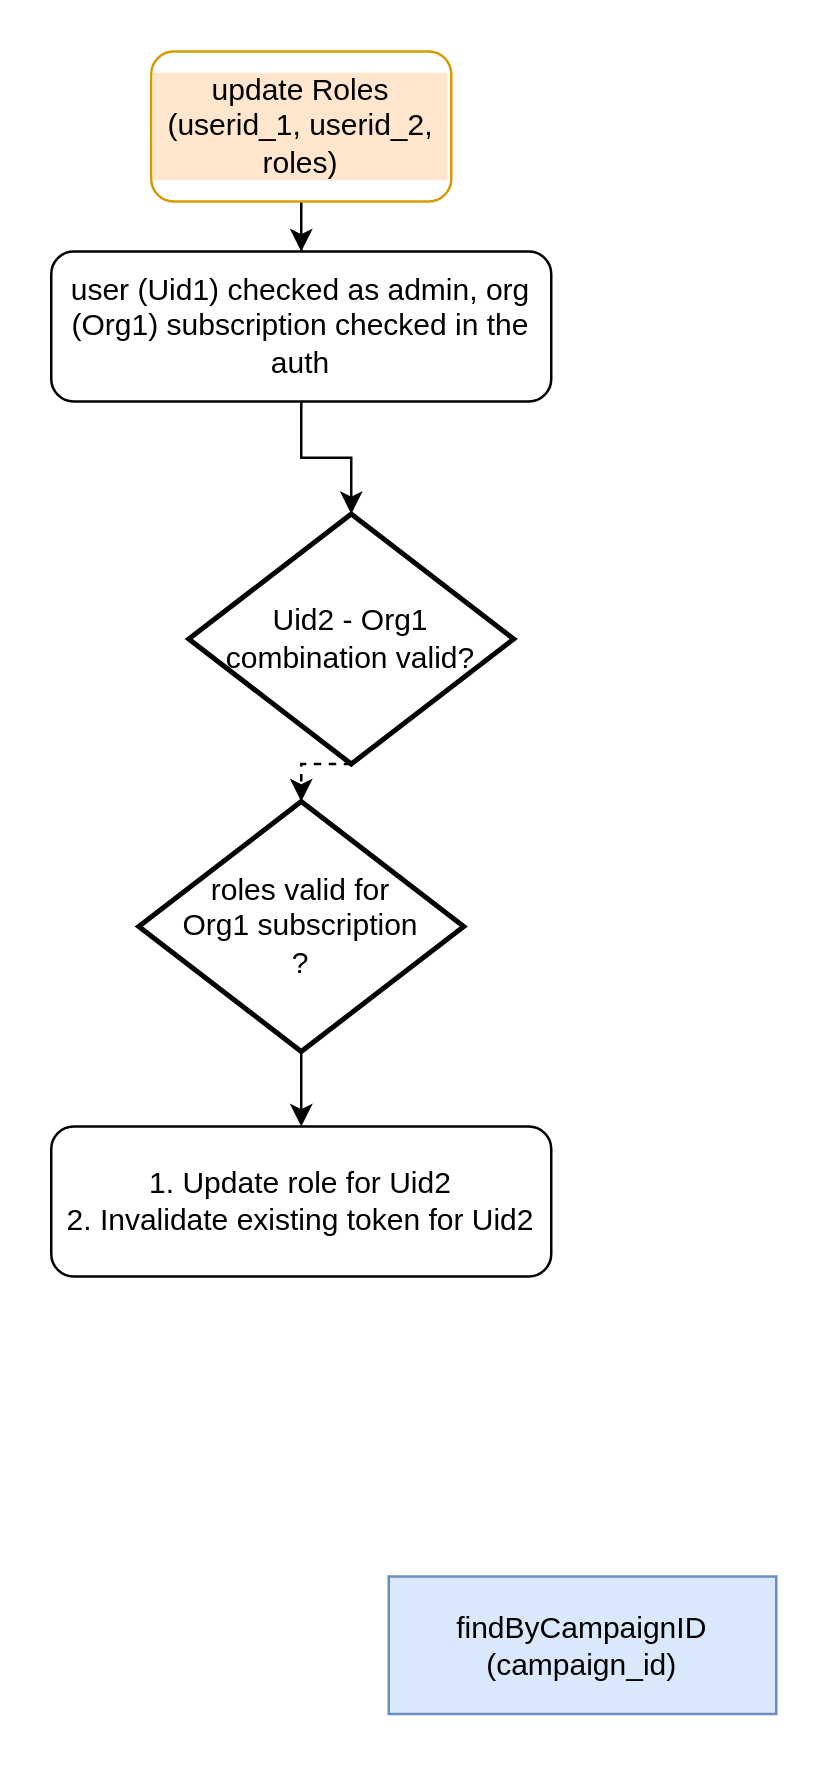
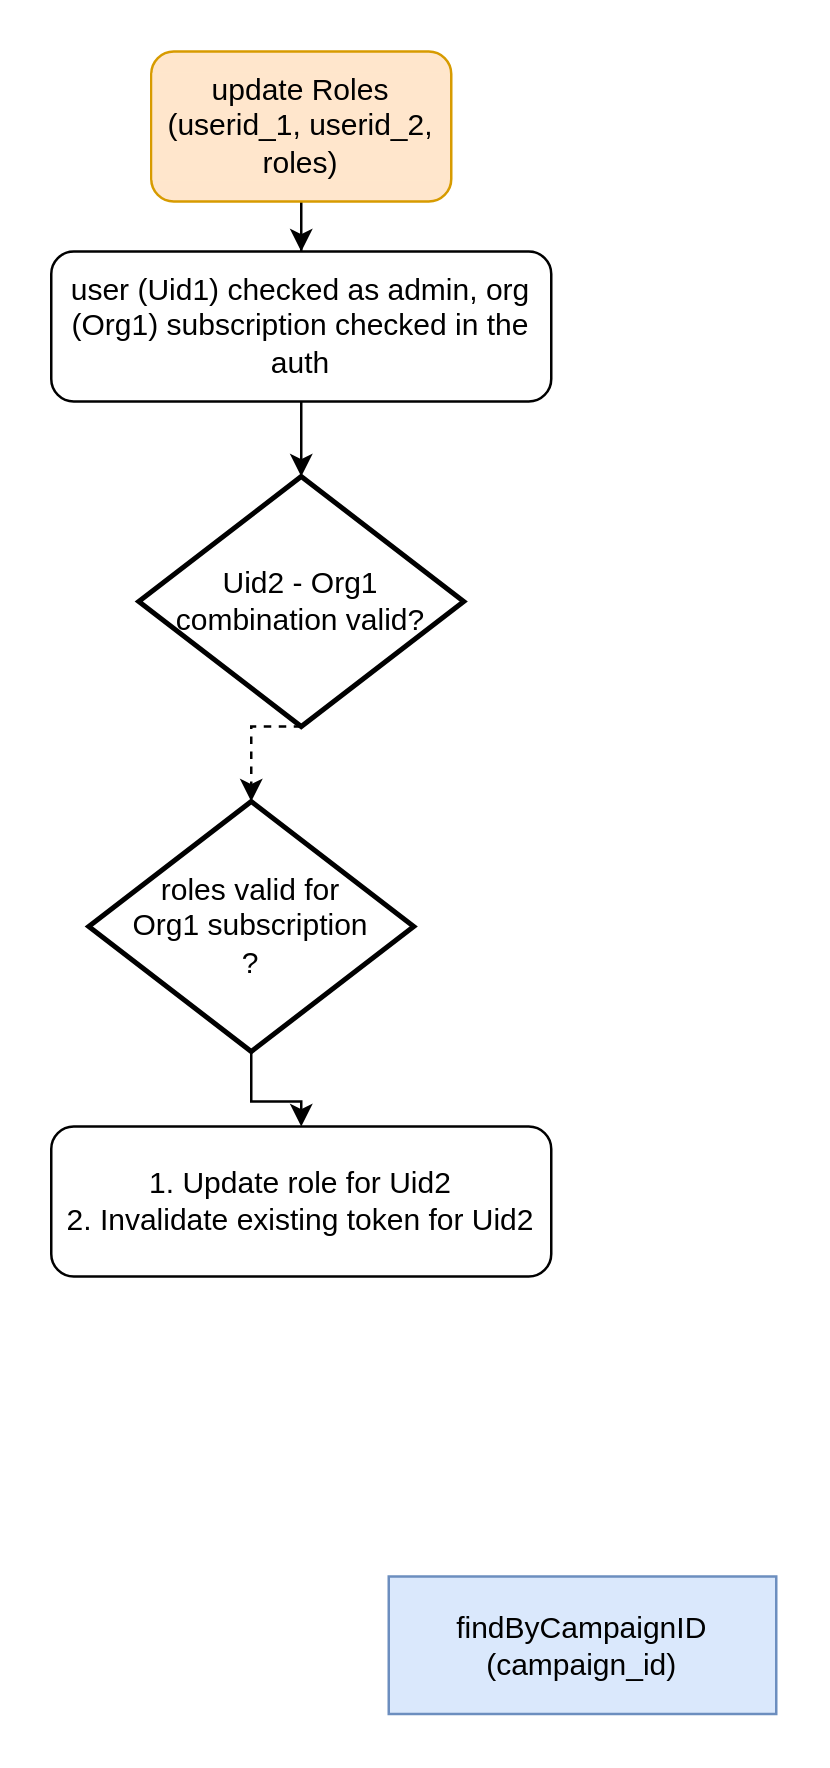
(301, 126) -> (301, 126)
(351, 639) -> (301, 601)
(301, 926) -> (251, 926)
